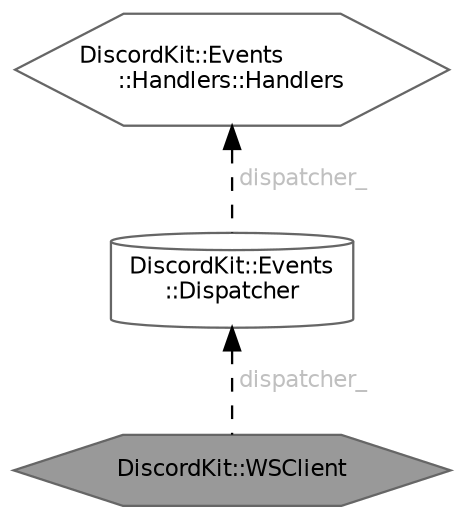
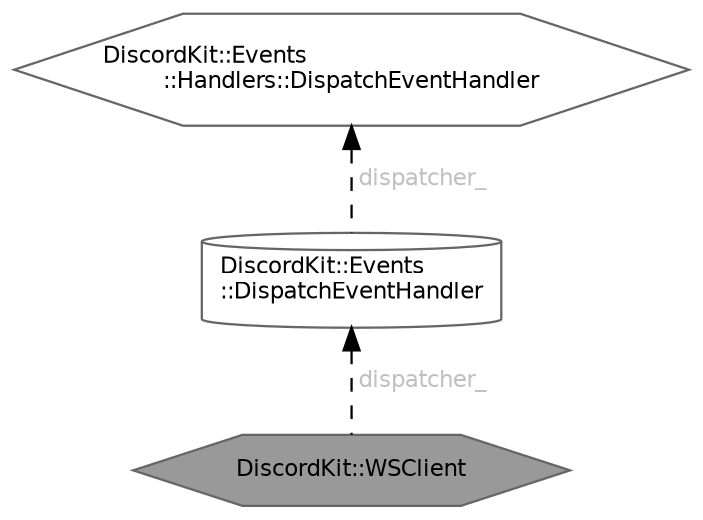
(232, 70) -> (352, 70)
(232, 280) -> (352, 280)
